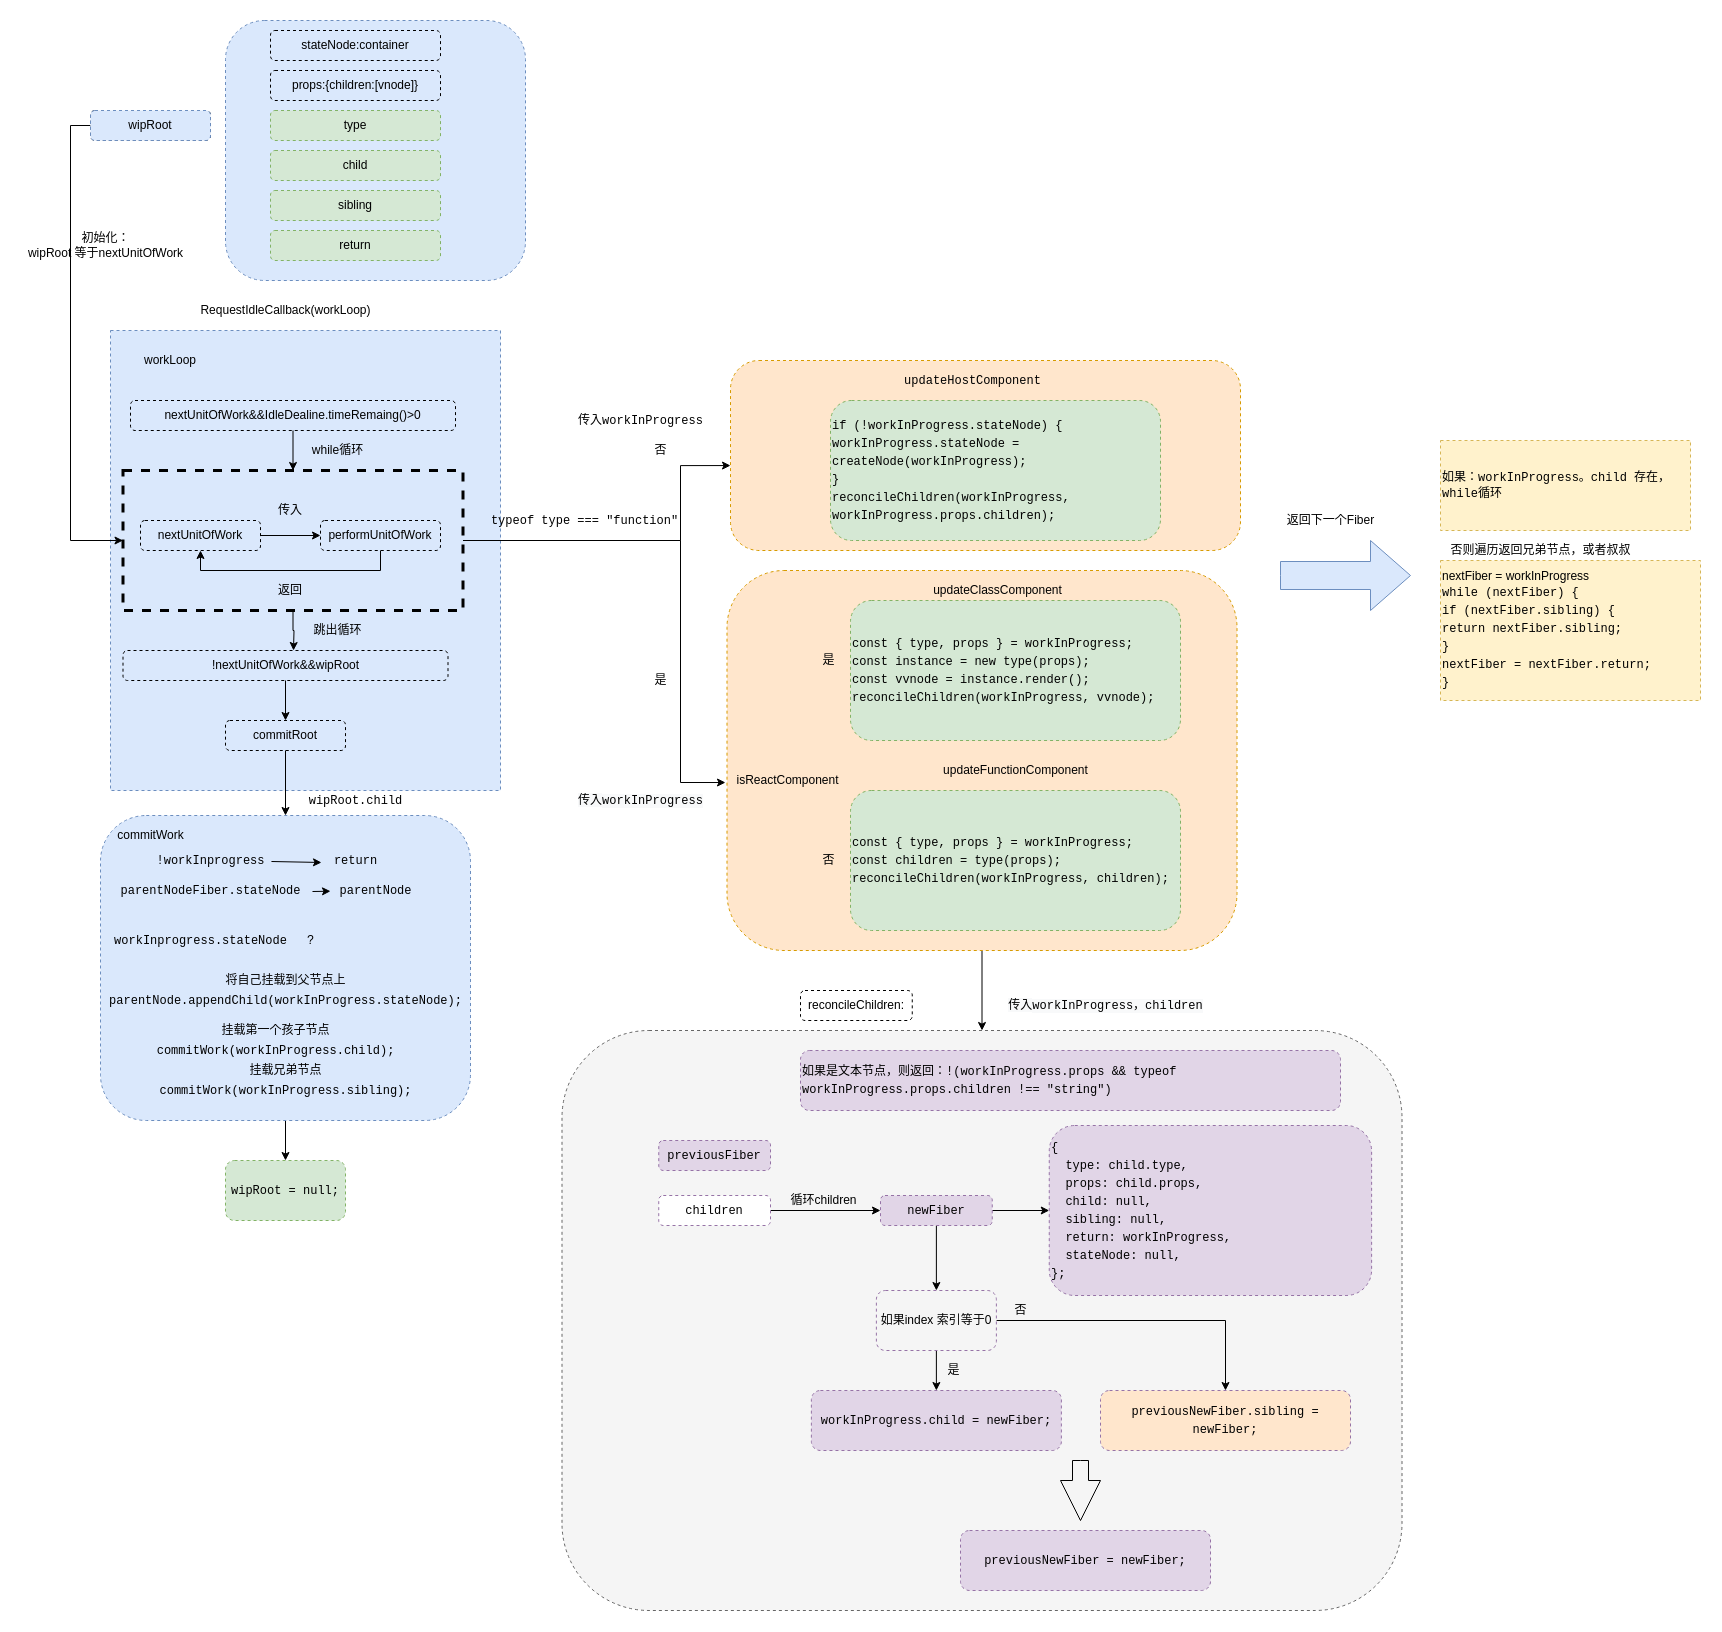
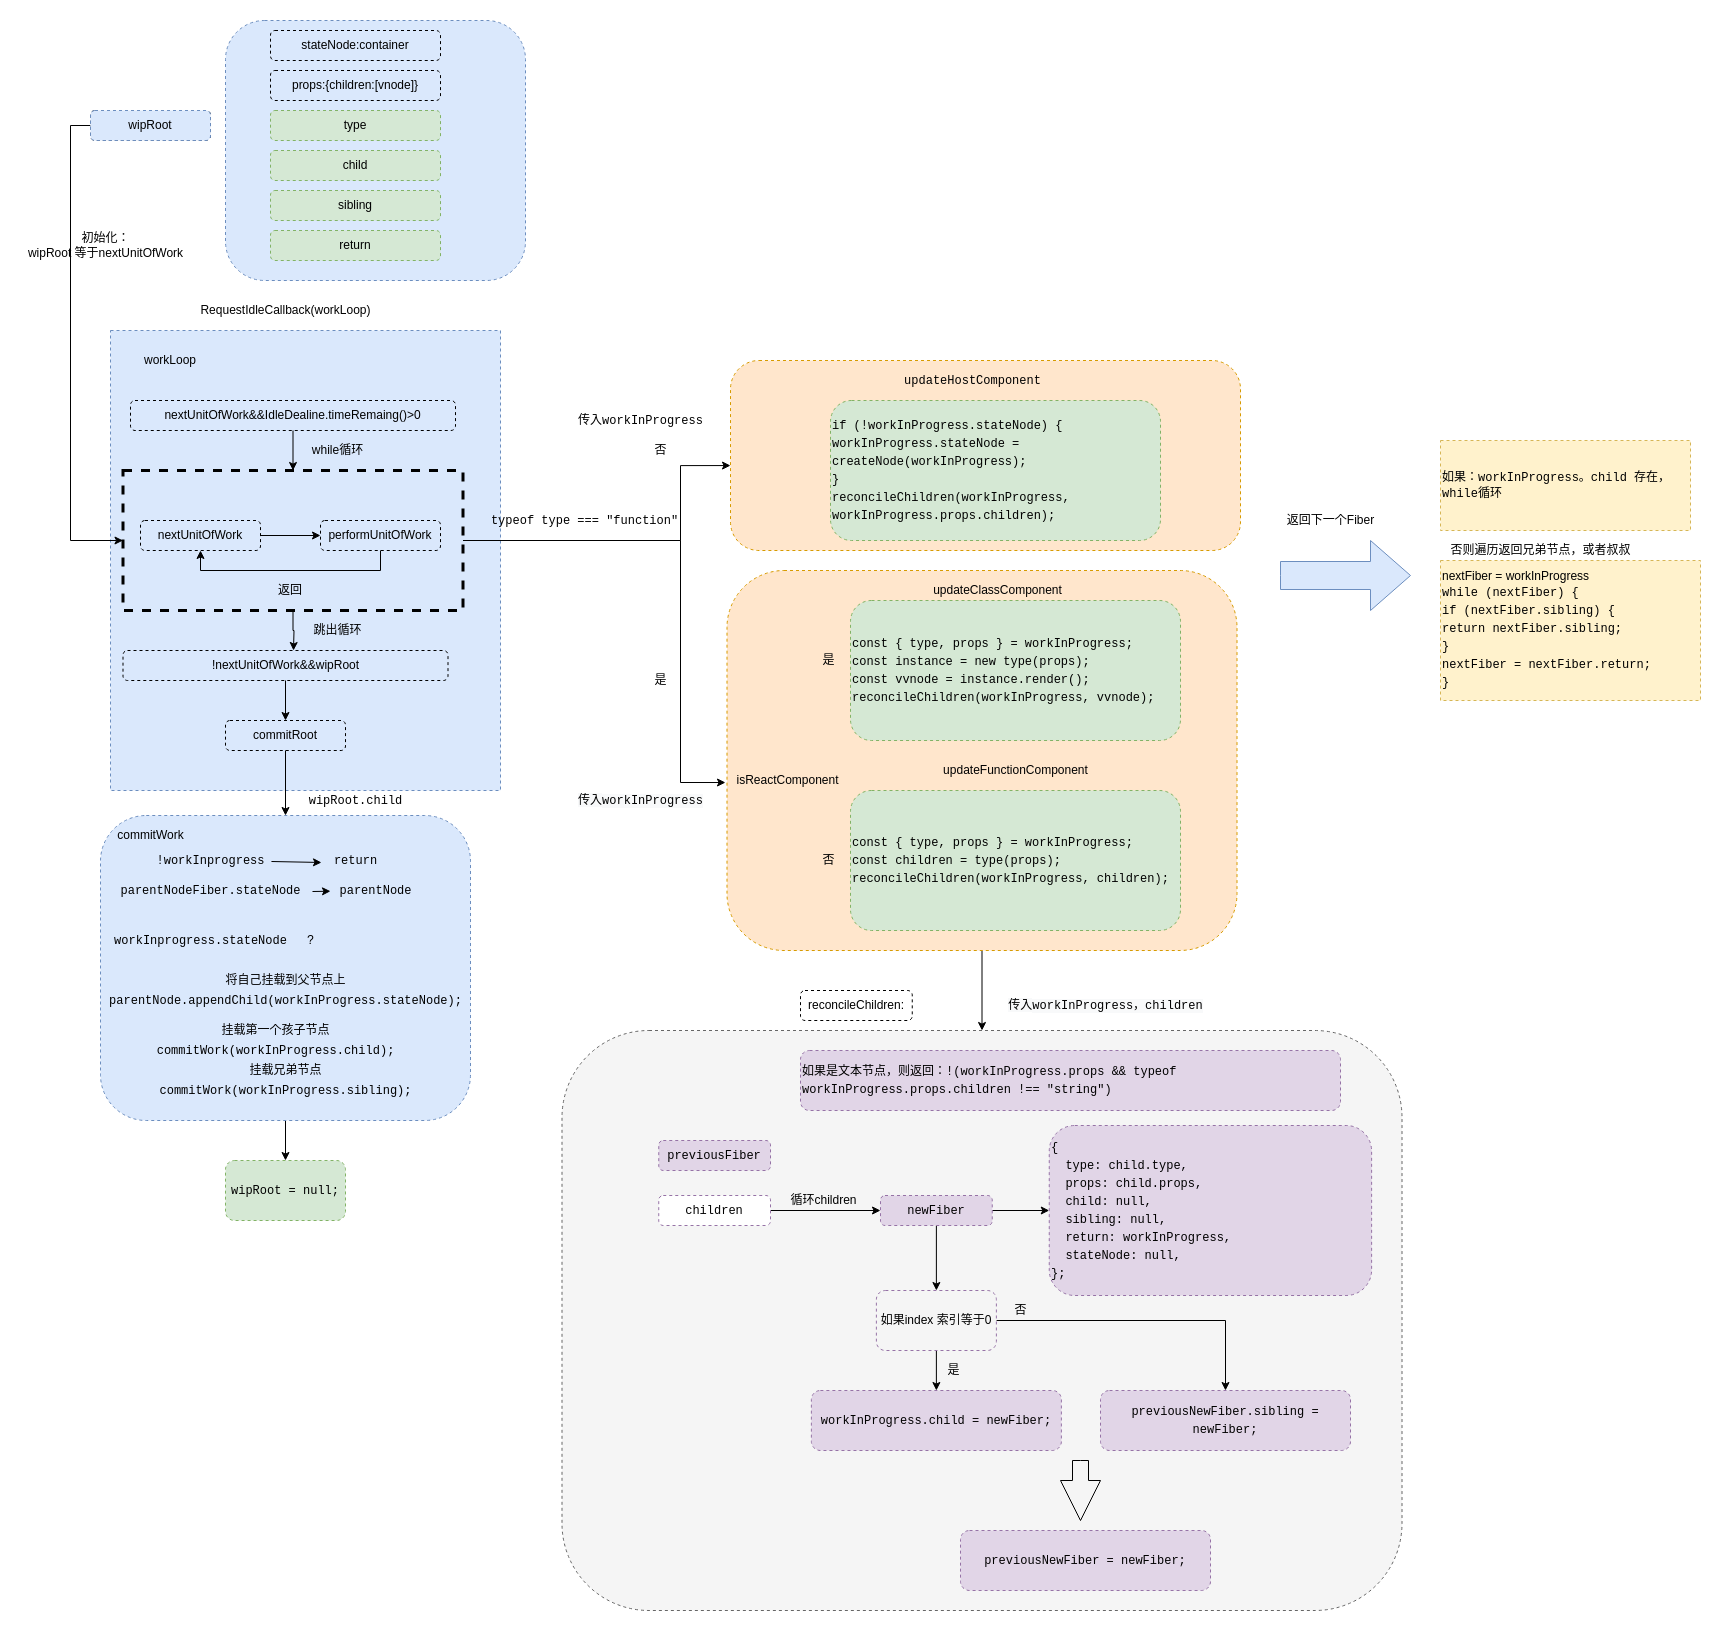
(291, 511) -> none
(1226, 1421) -> (1226, 1421)
